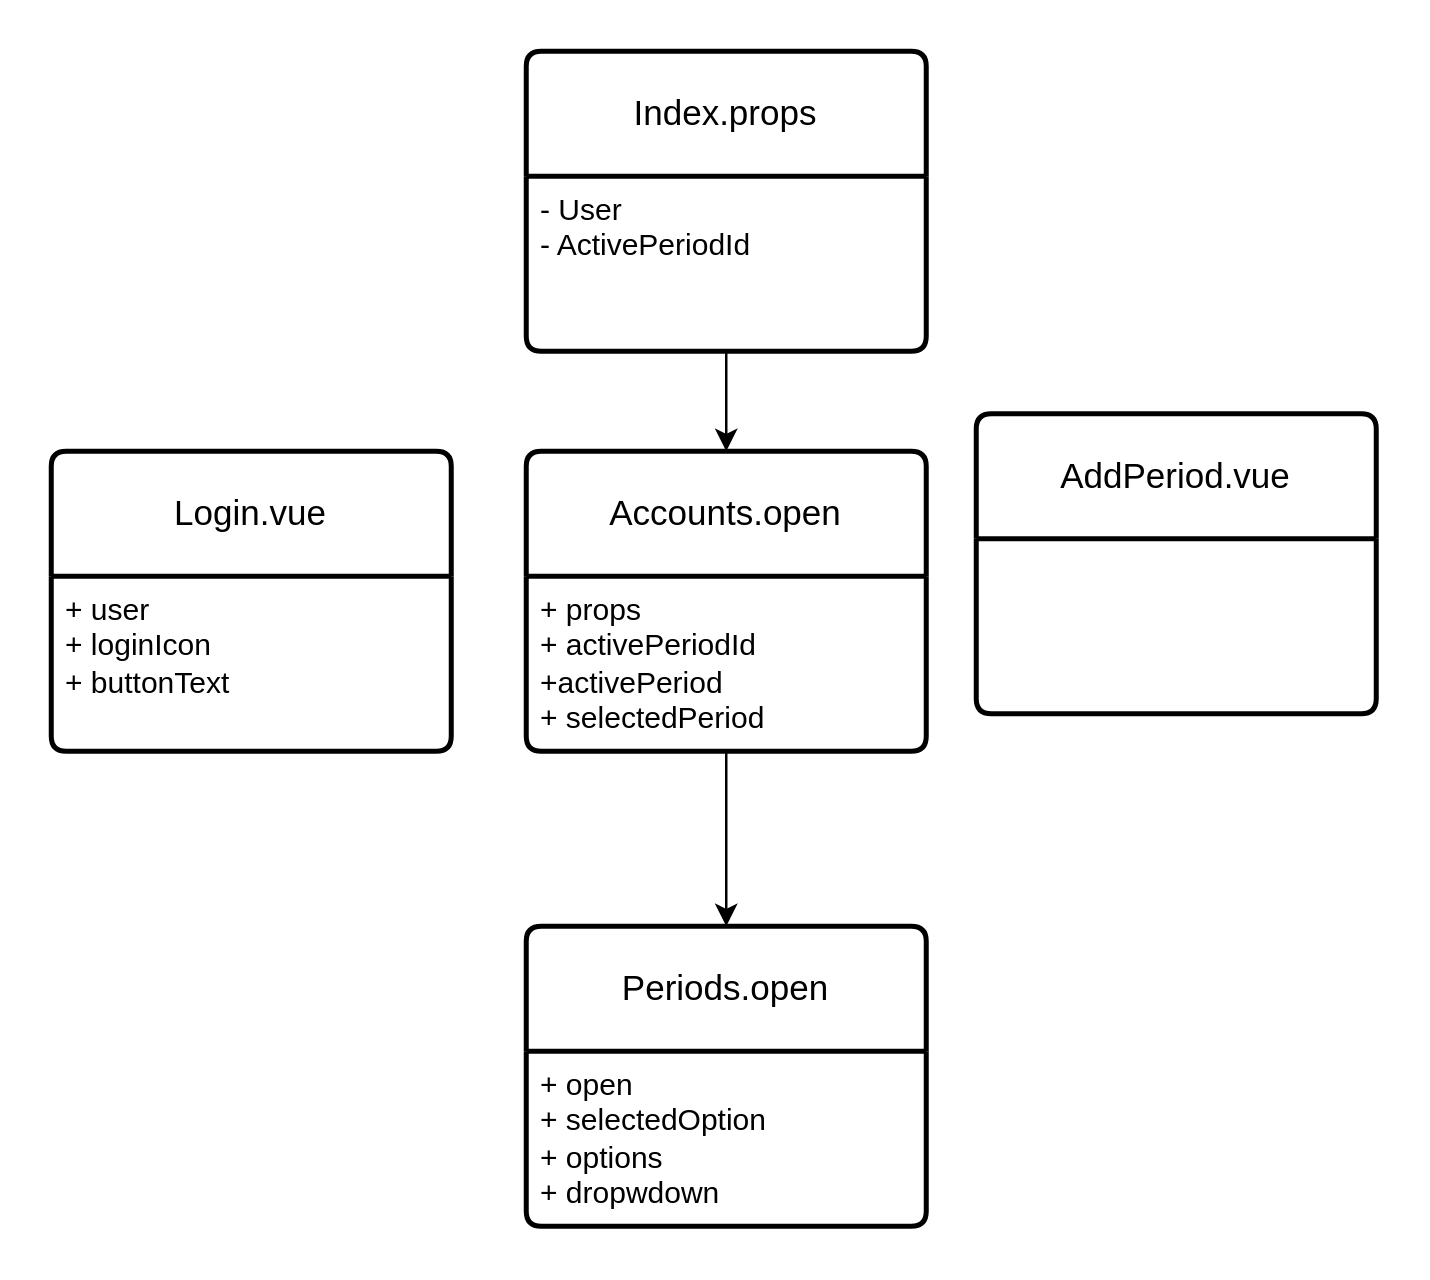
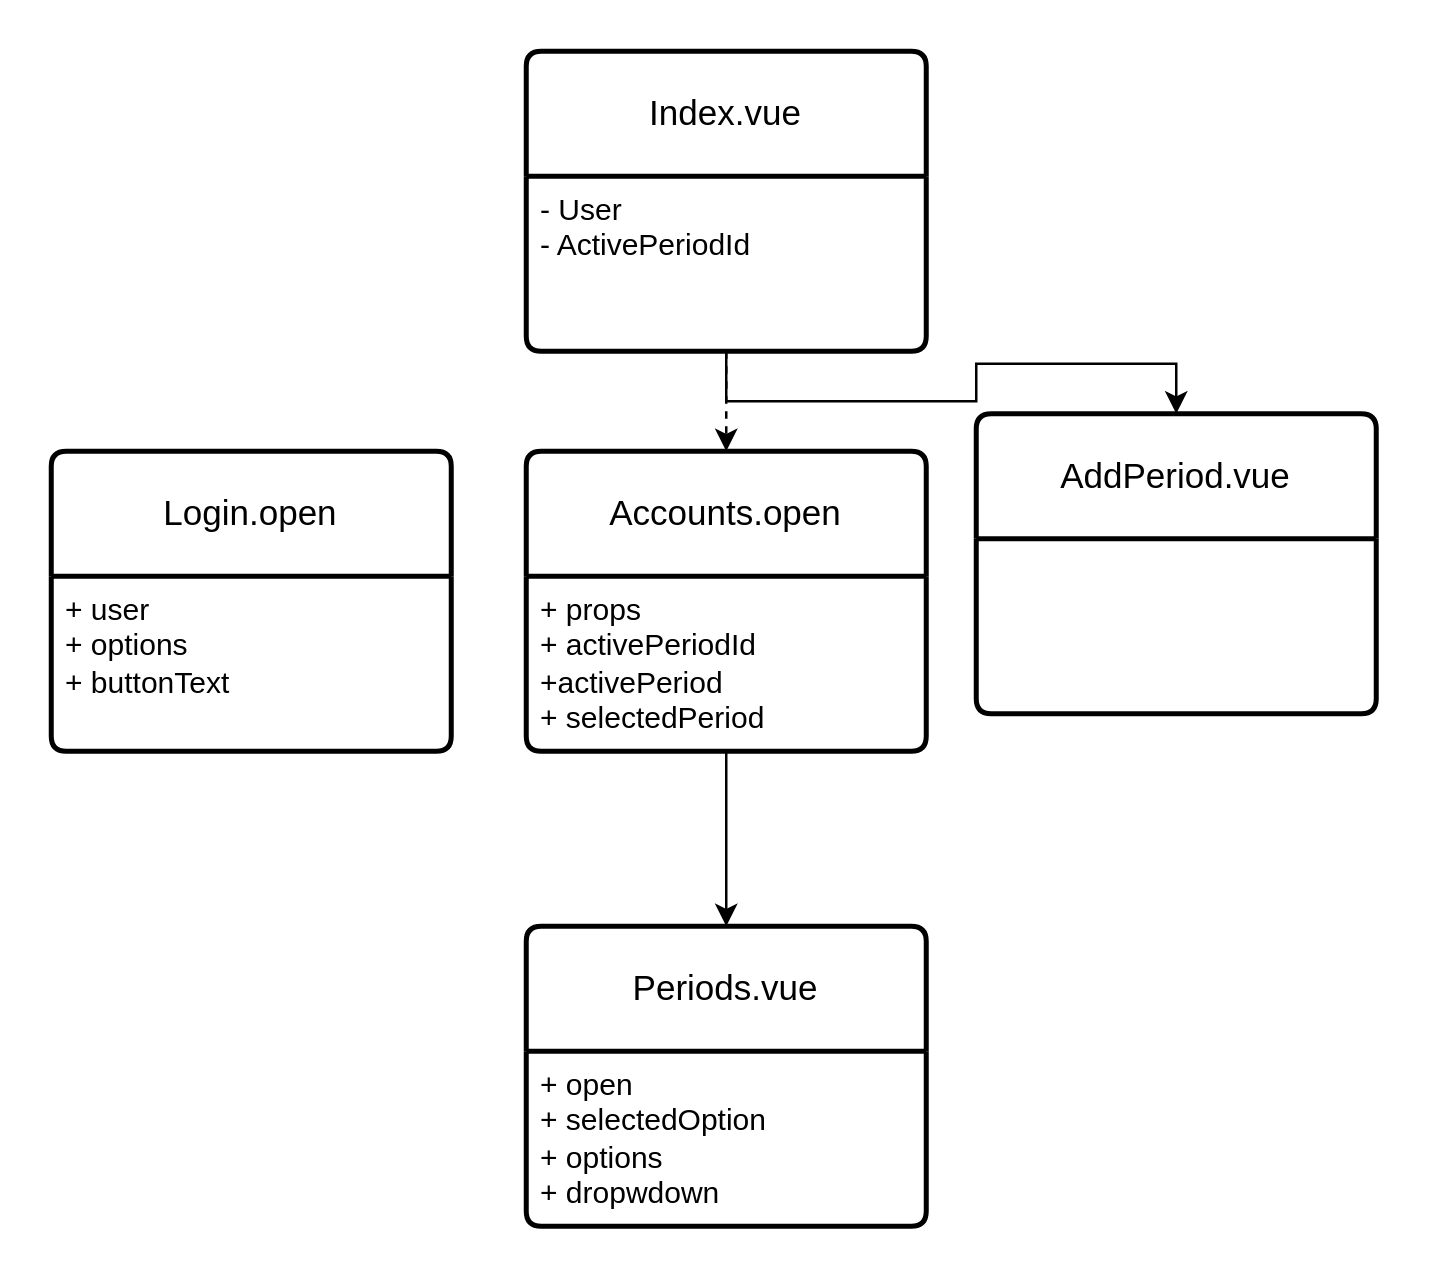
(726, 114) -> (726, 114)
none -> (976, 388)
(726, 417) -> (726, 417)
(251, 514) -> (251, 514)
(163, 648) -> (163, 648)
(726, 989) -> (726, 989)
